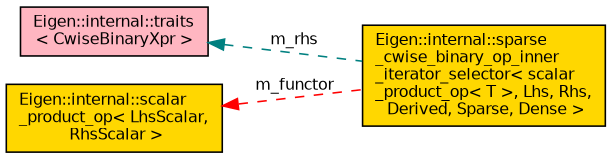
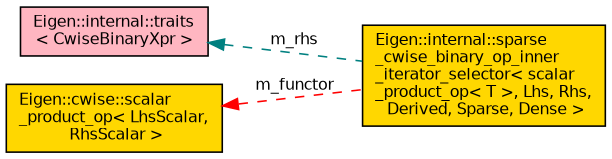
(114, 118) -> (114, 118)
